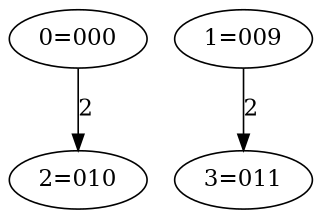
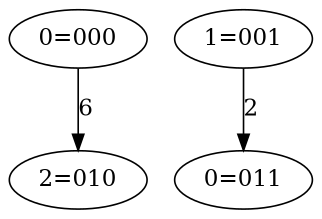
(244, 39) -> (244, 39)
(86, 109) -> (86, 109)
(244, 180) -> (244, 180)
